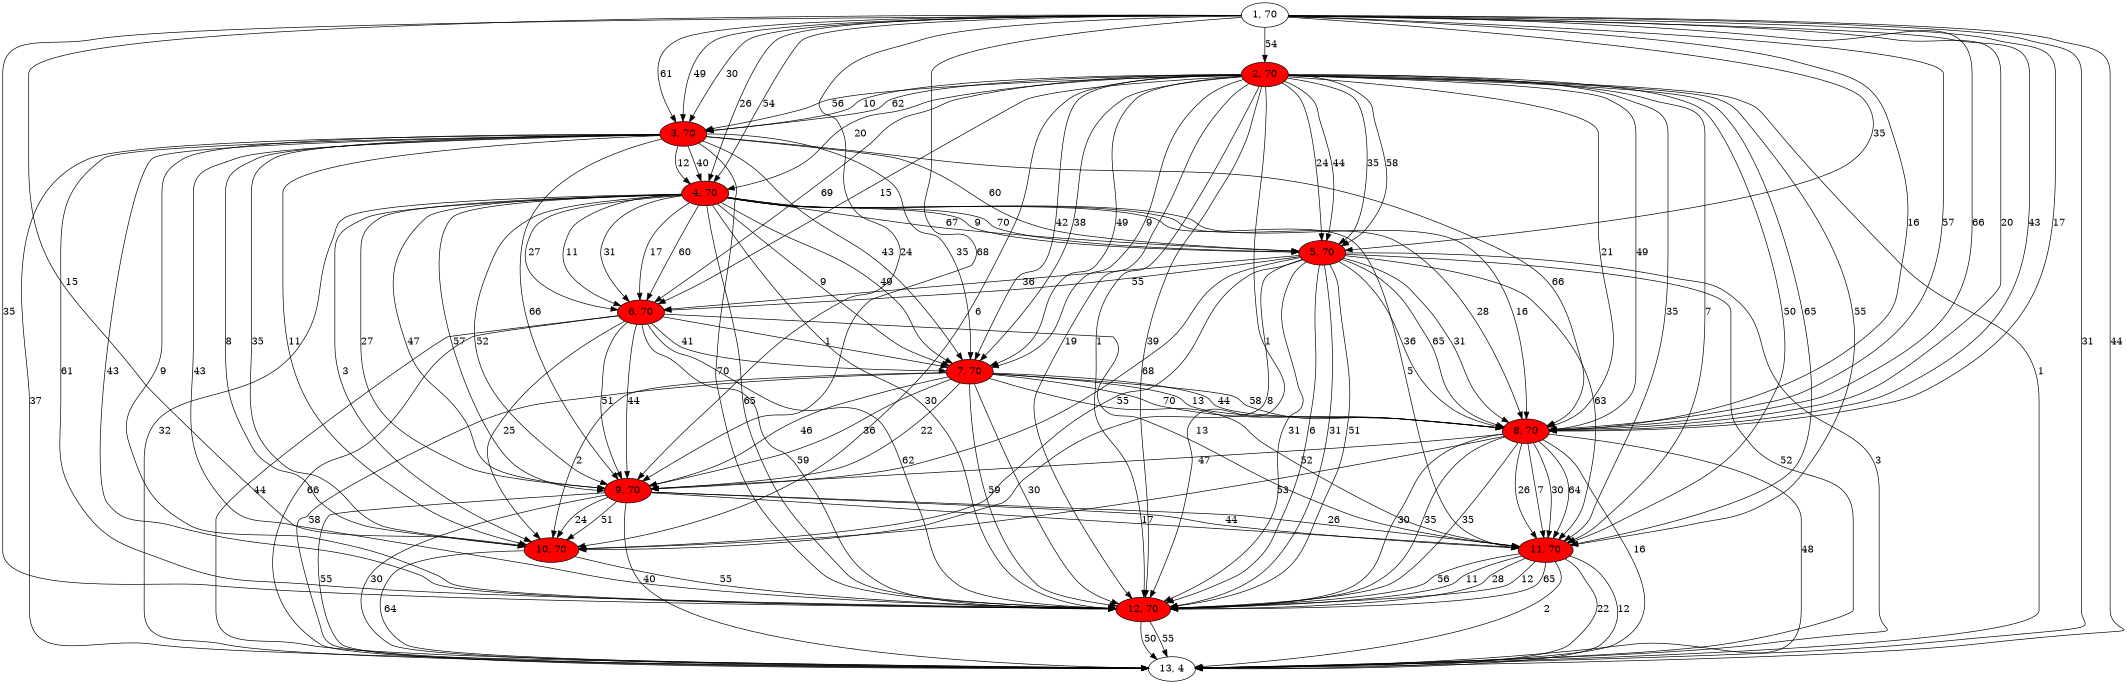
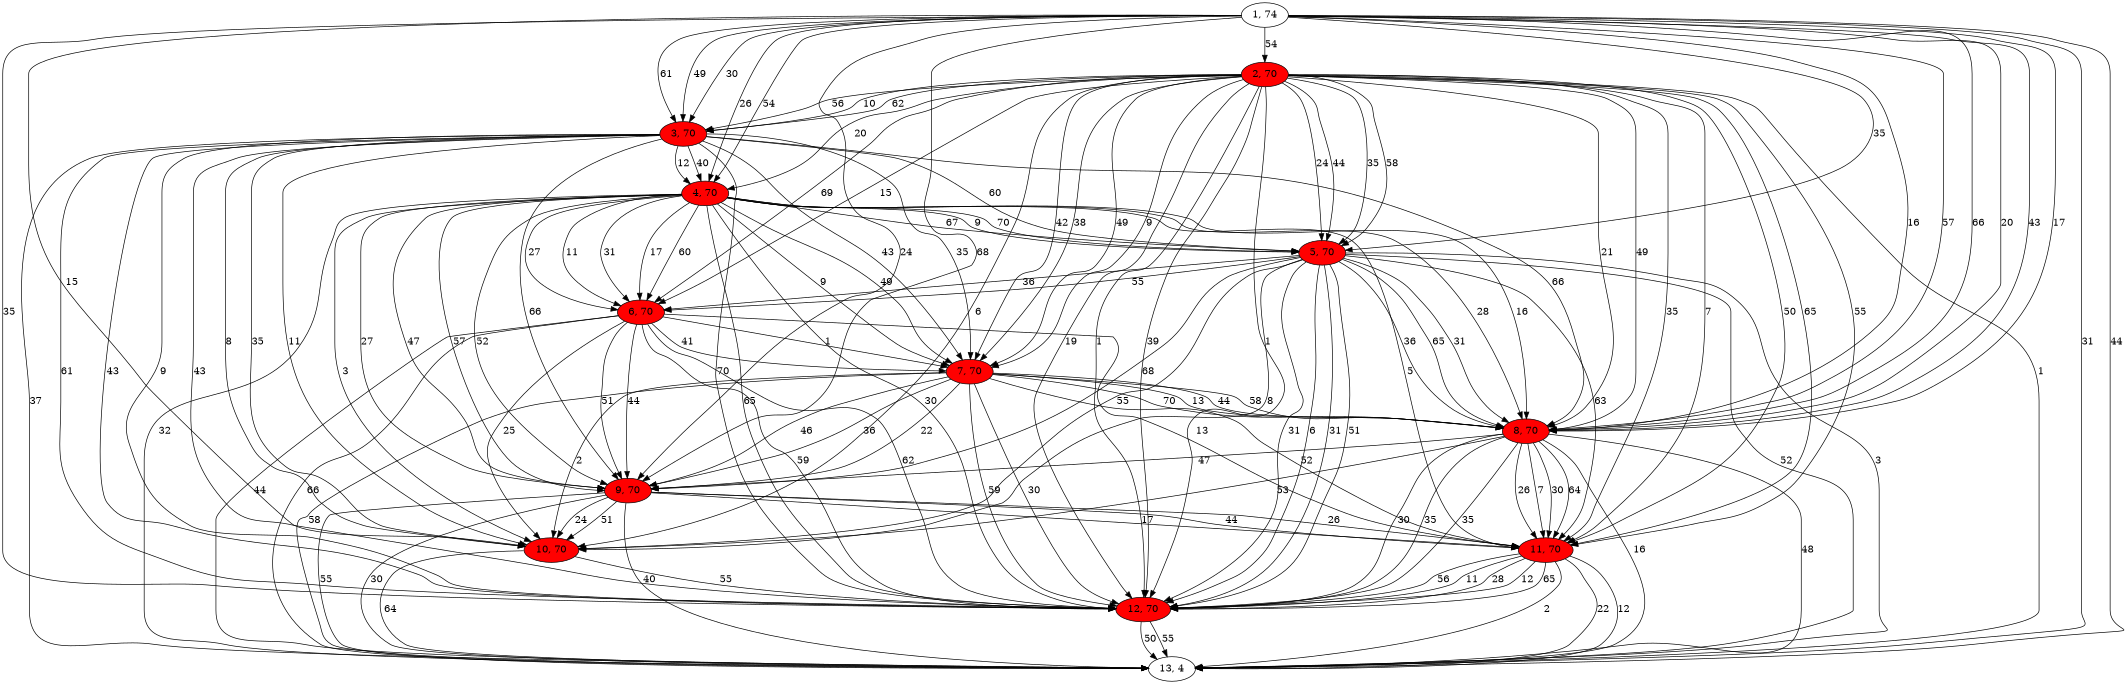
(1265, 15) -> (1265, 15)
